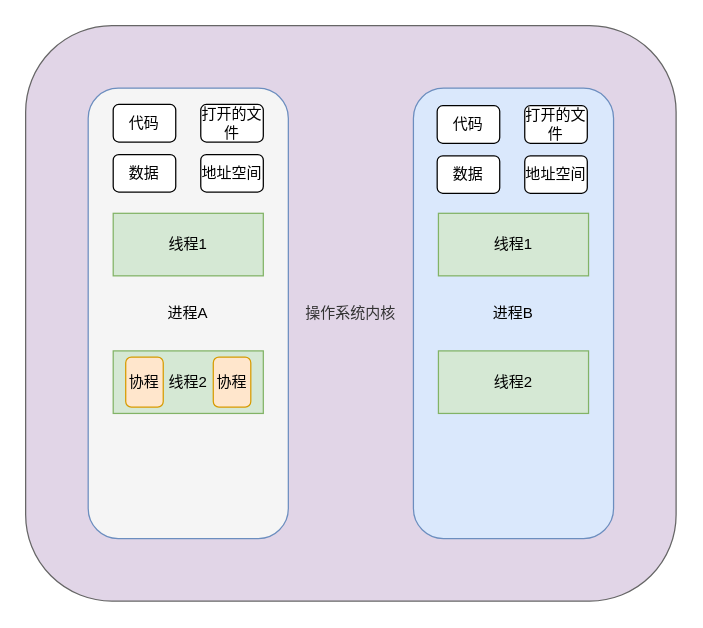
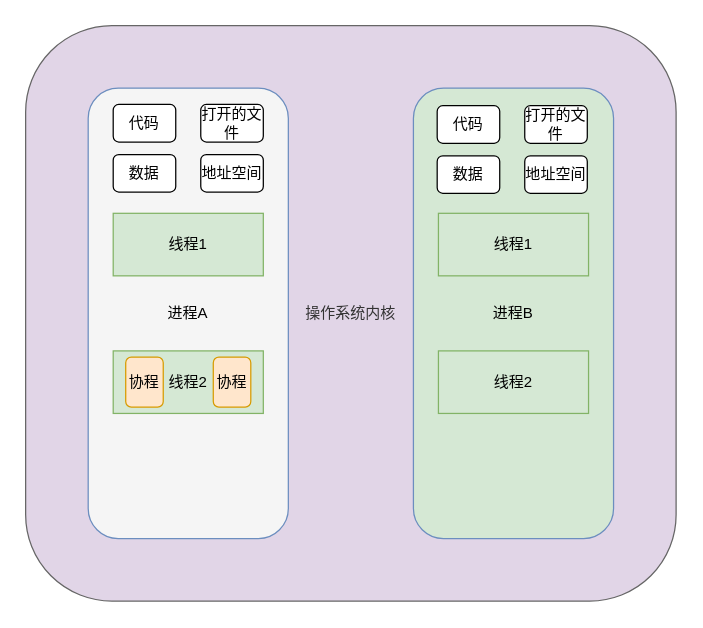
(513, 313) -> (513, 313)
